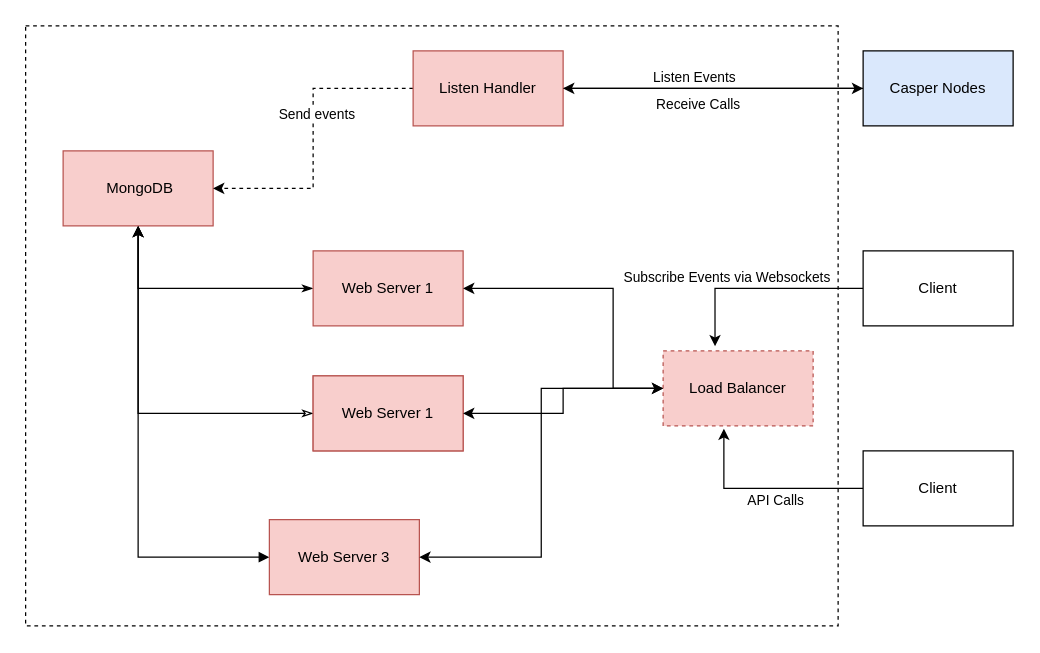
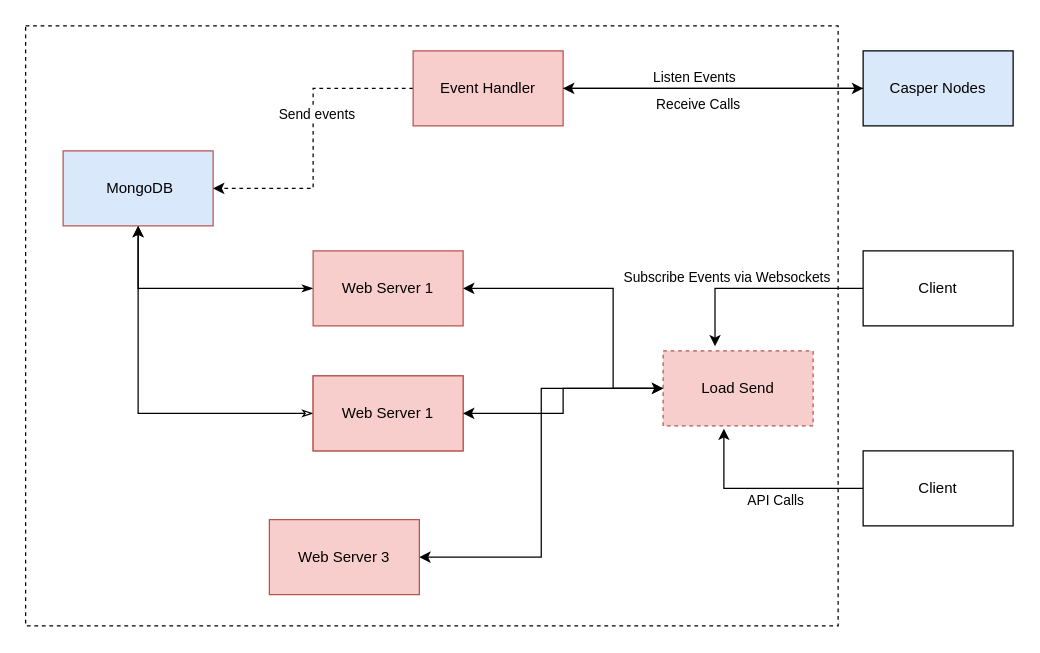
(488, 88) -> (488, 88)
(138, 188) -> (138, 188)
(738, 388) -> (738, 388)
(138, 547) -> none
